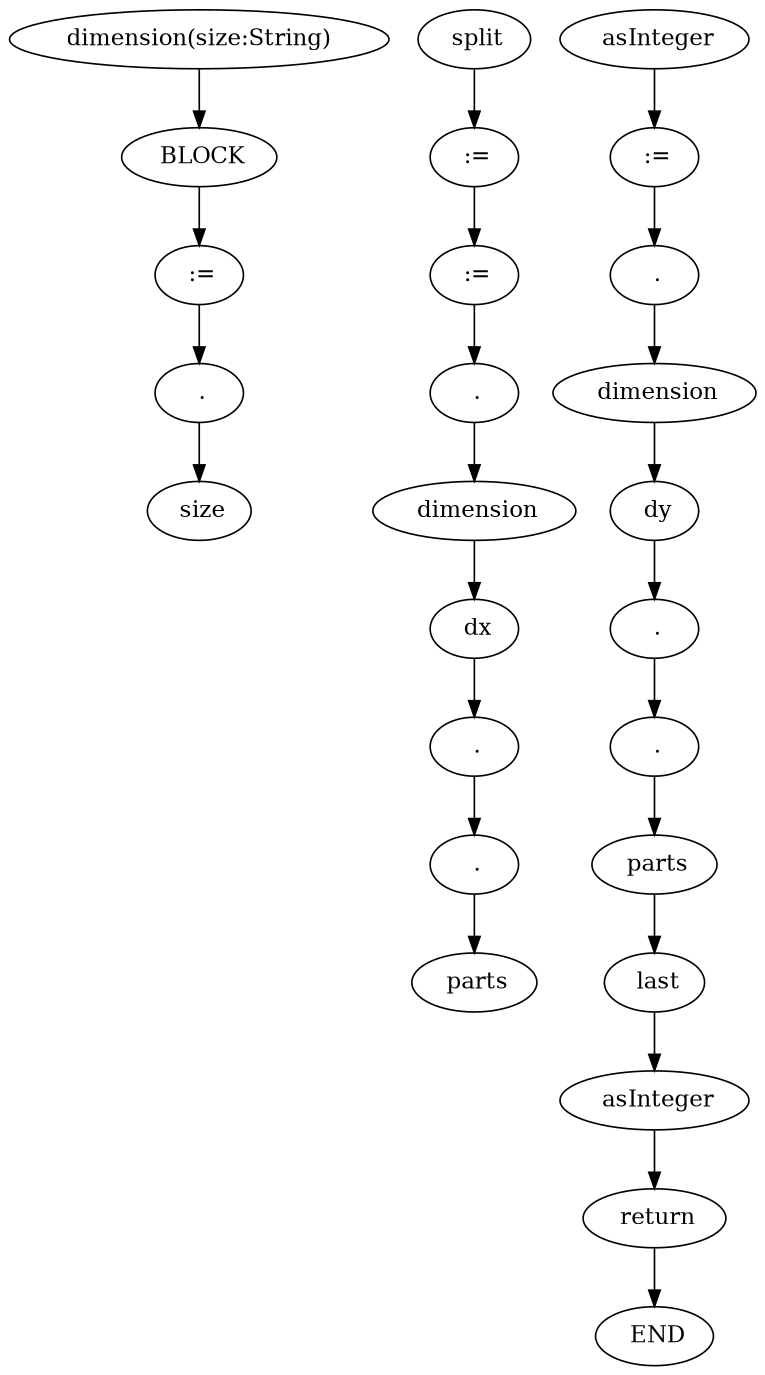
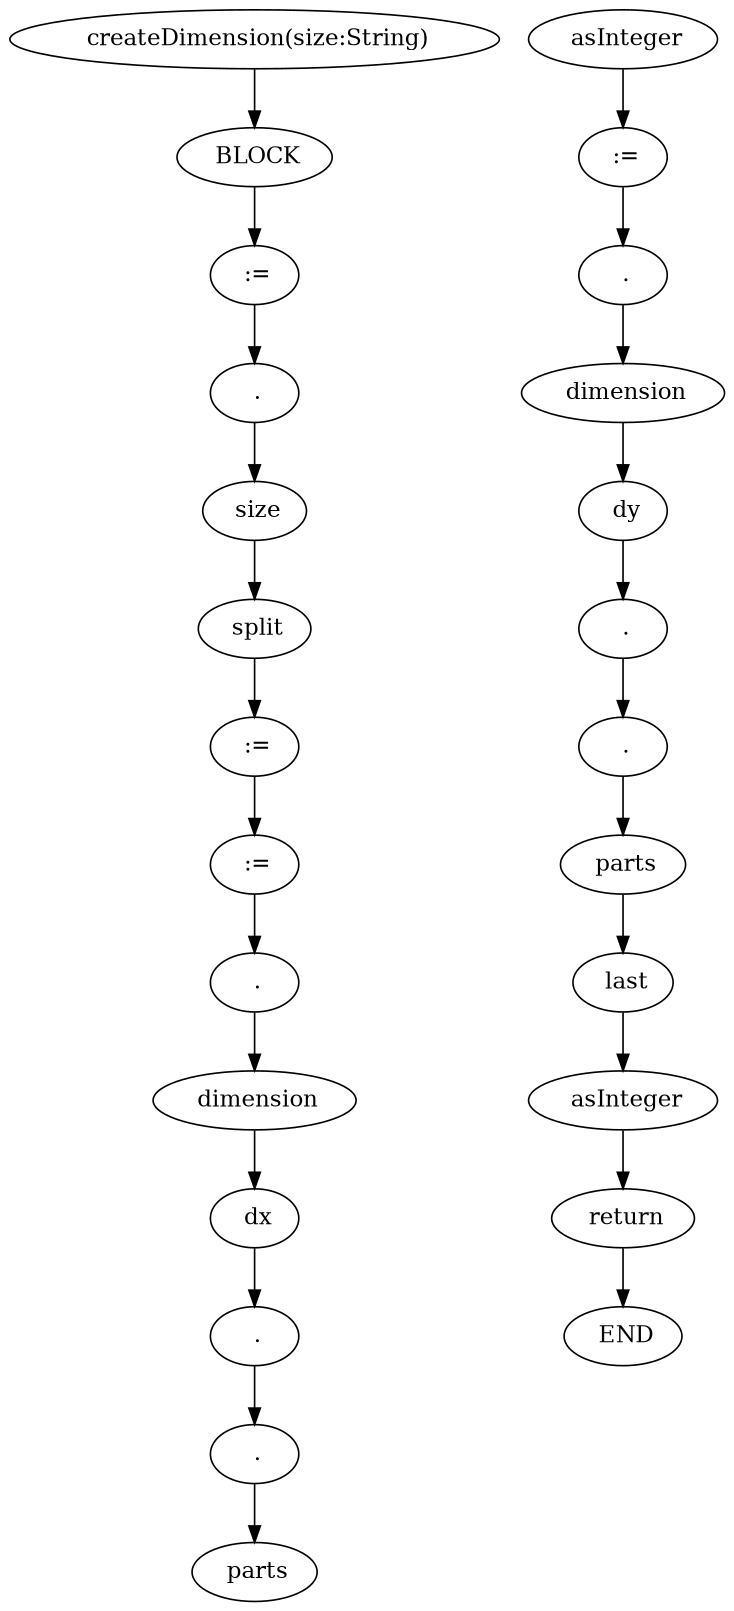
(199, 39) -> (255, 39)
none -> (255, 562)
